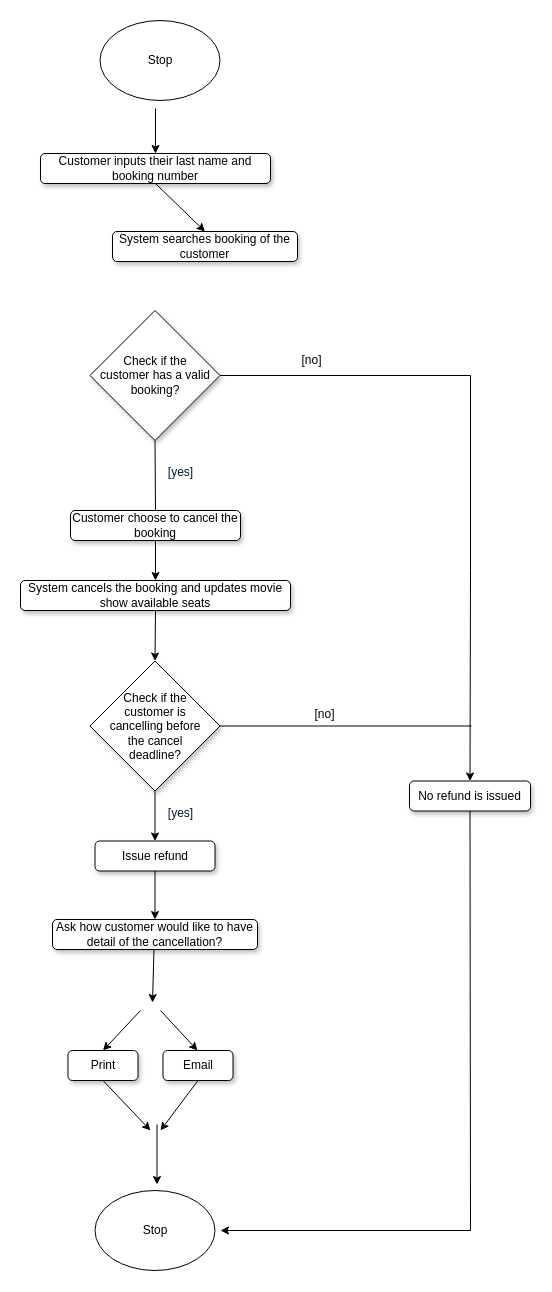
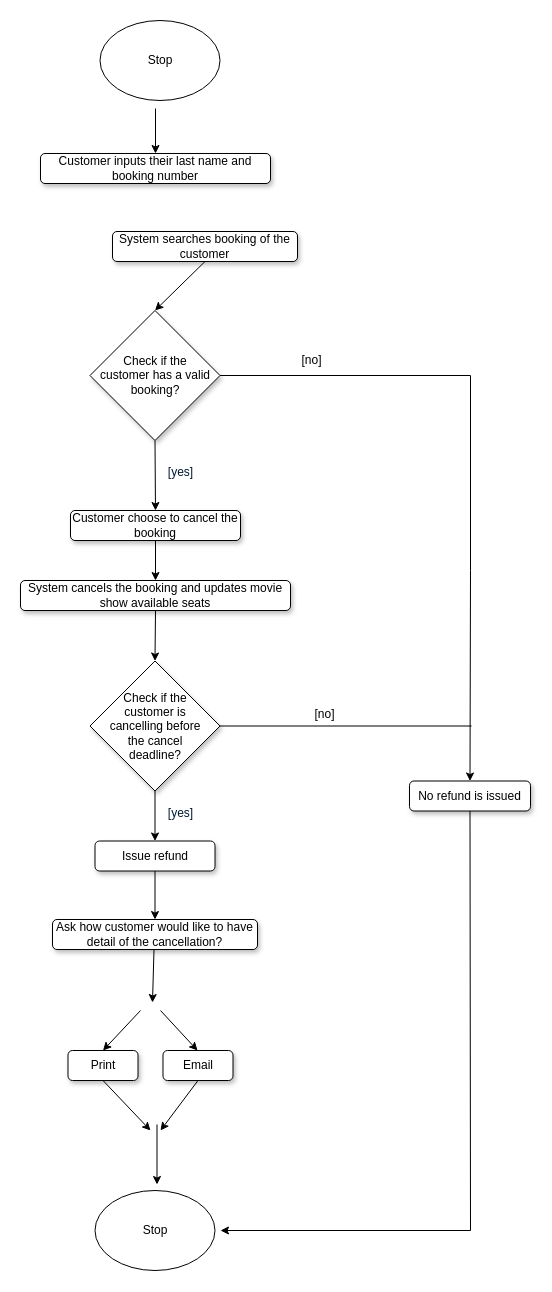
(178, 205) -> none
none -> (181, 285)
(155, 505) -> (155, 502)
